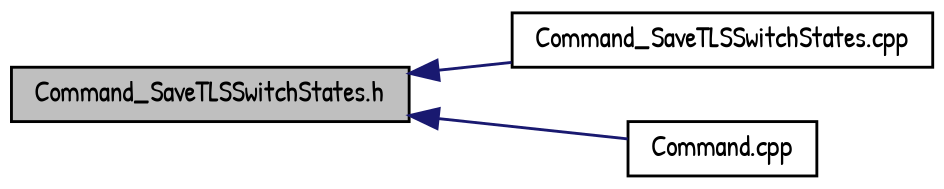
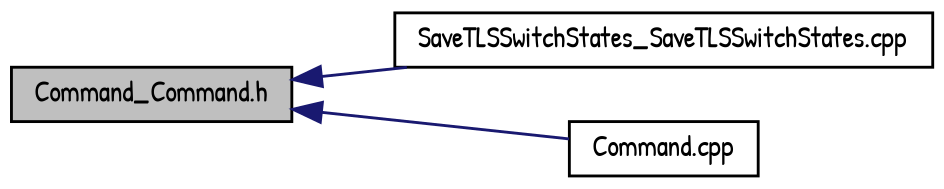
(722, 40) -> (664, 40)
(210, 94) -> (152, 94)
